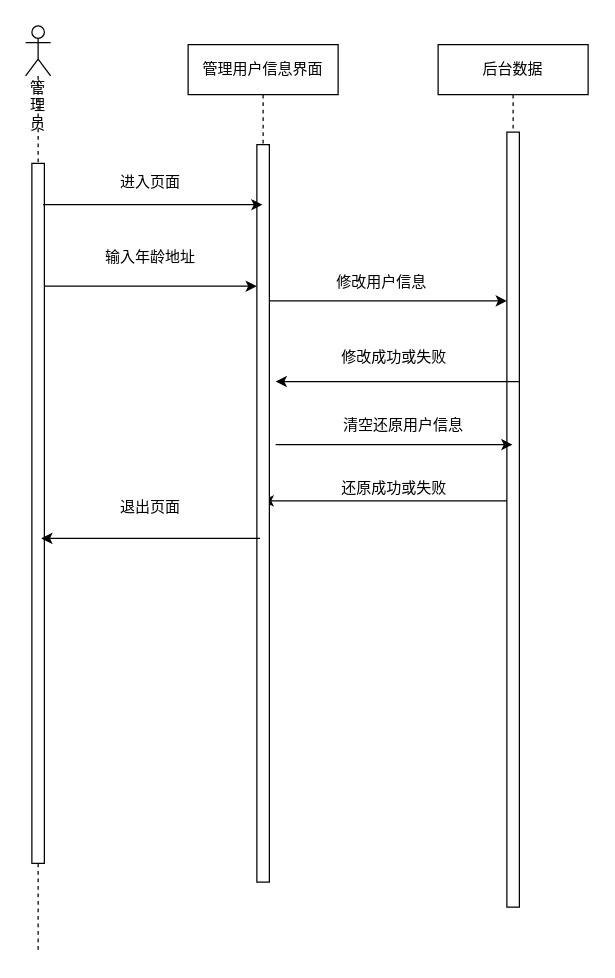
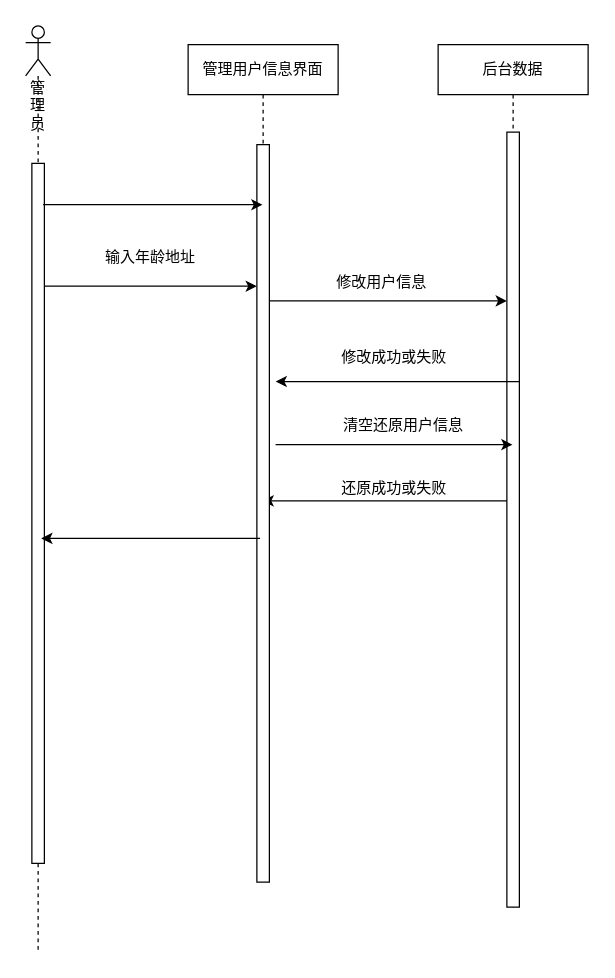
(151, 182) -> none
(151, 507) -> none
